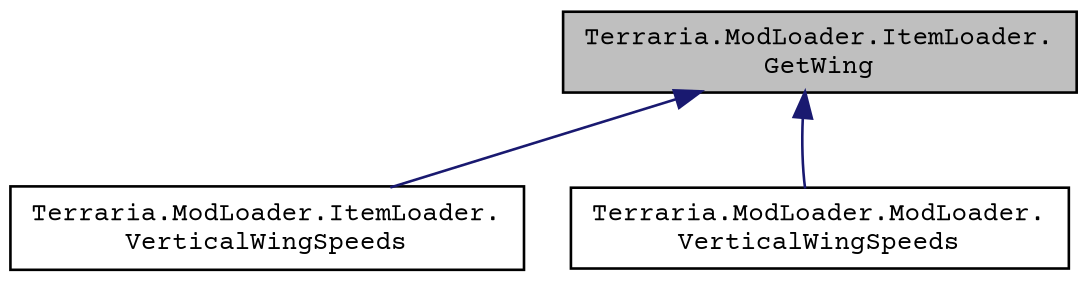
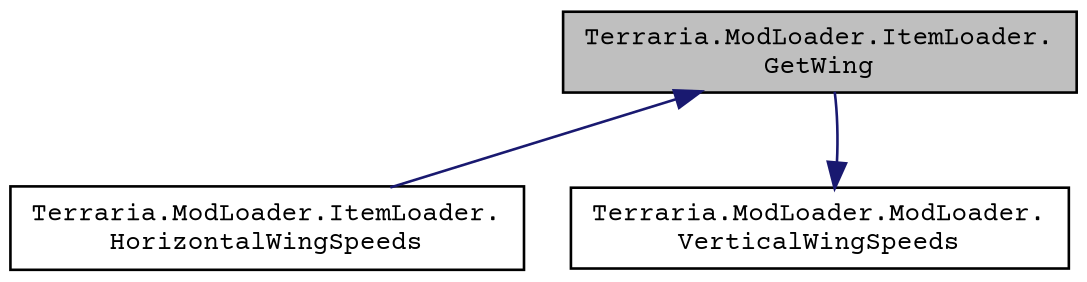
(802, 153) -> (837, 127)
(267, 228) -> (267, 228)
